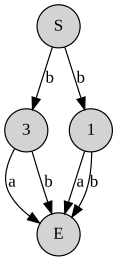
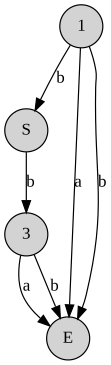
(73, 72) -> (55, 72)
